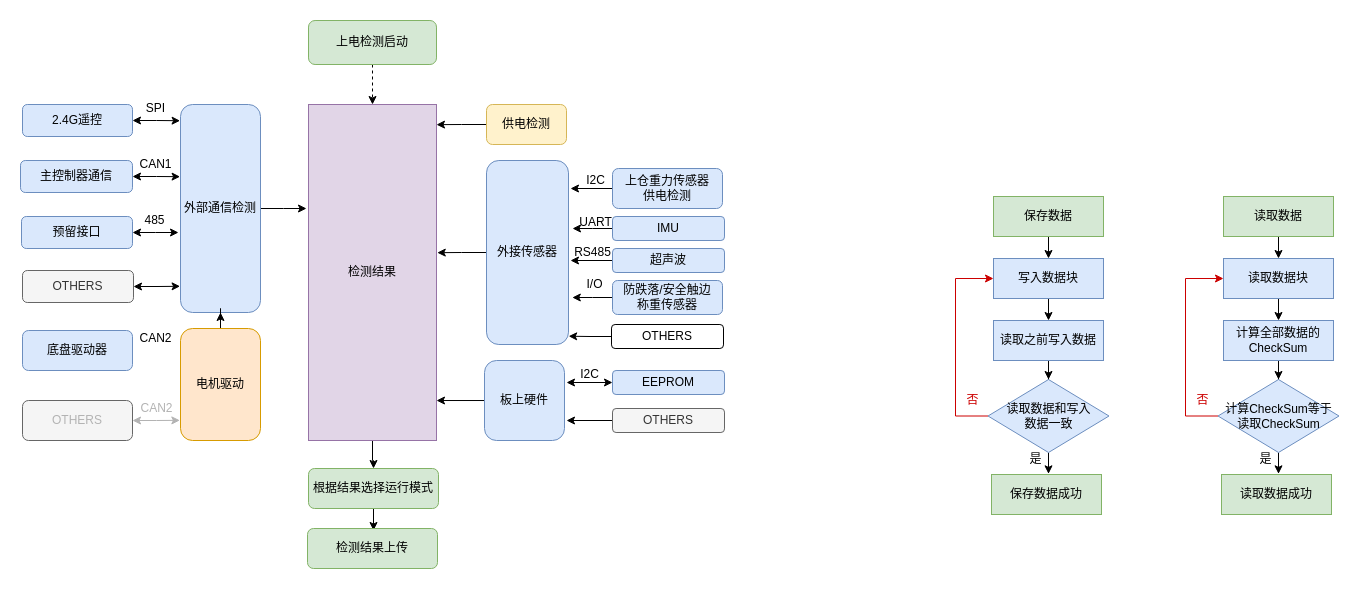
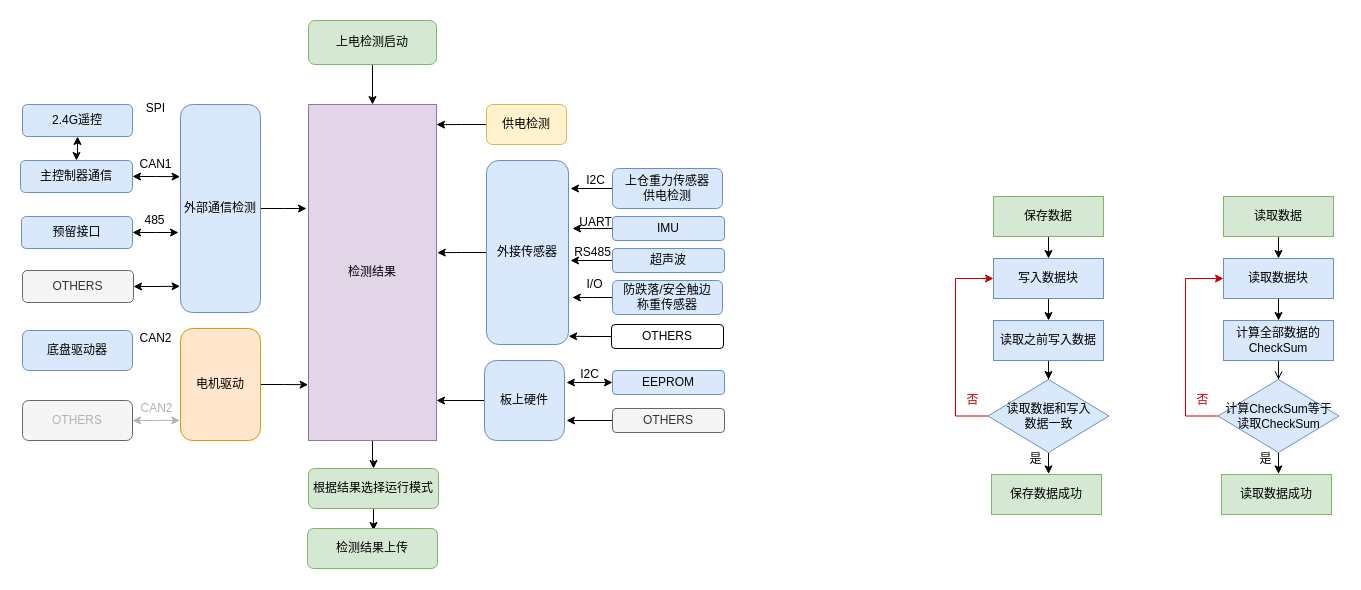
(373, 81) -> (373, 81)
(157, 121) -> (78, 151)
(221, 317) -> (281, 385)
(1279, 371) -> (1279, 373)
